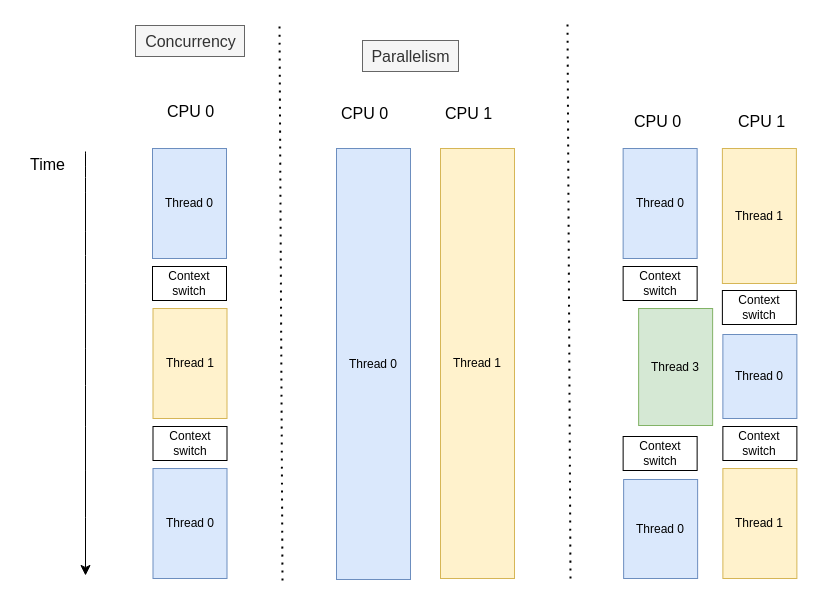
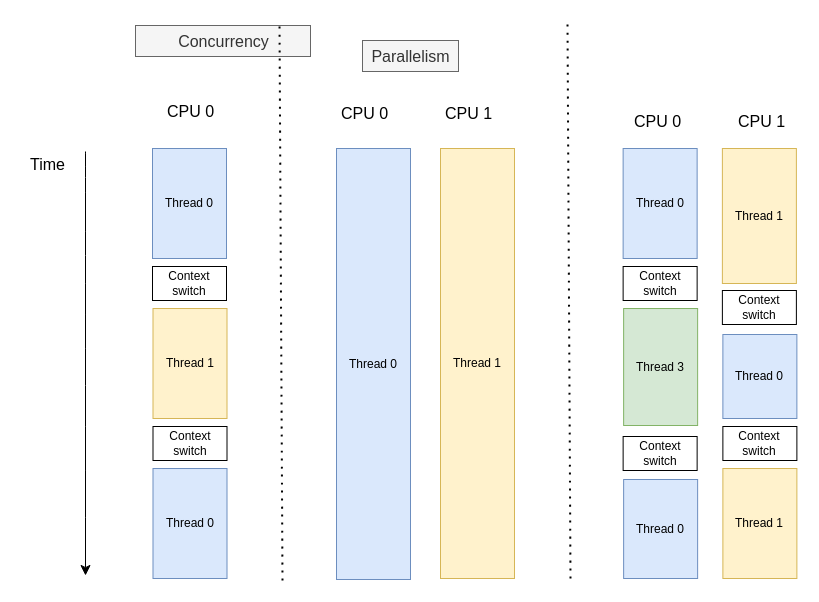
(190, 41) -> (223, 41)
(676, 367) -> (661, 367)
